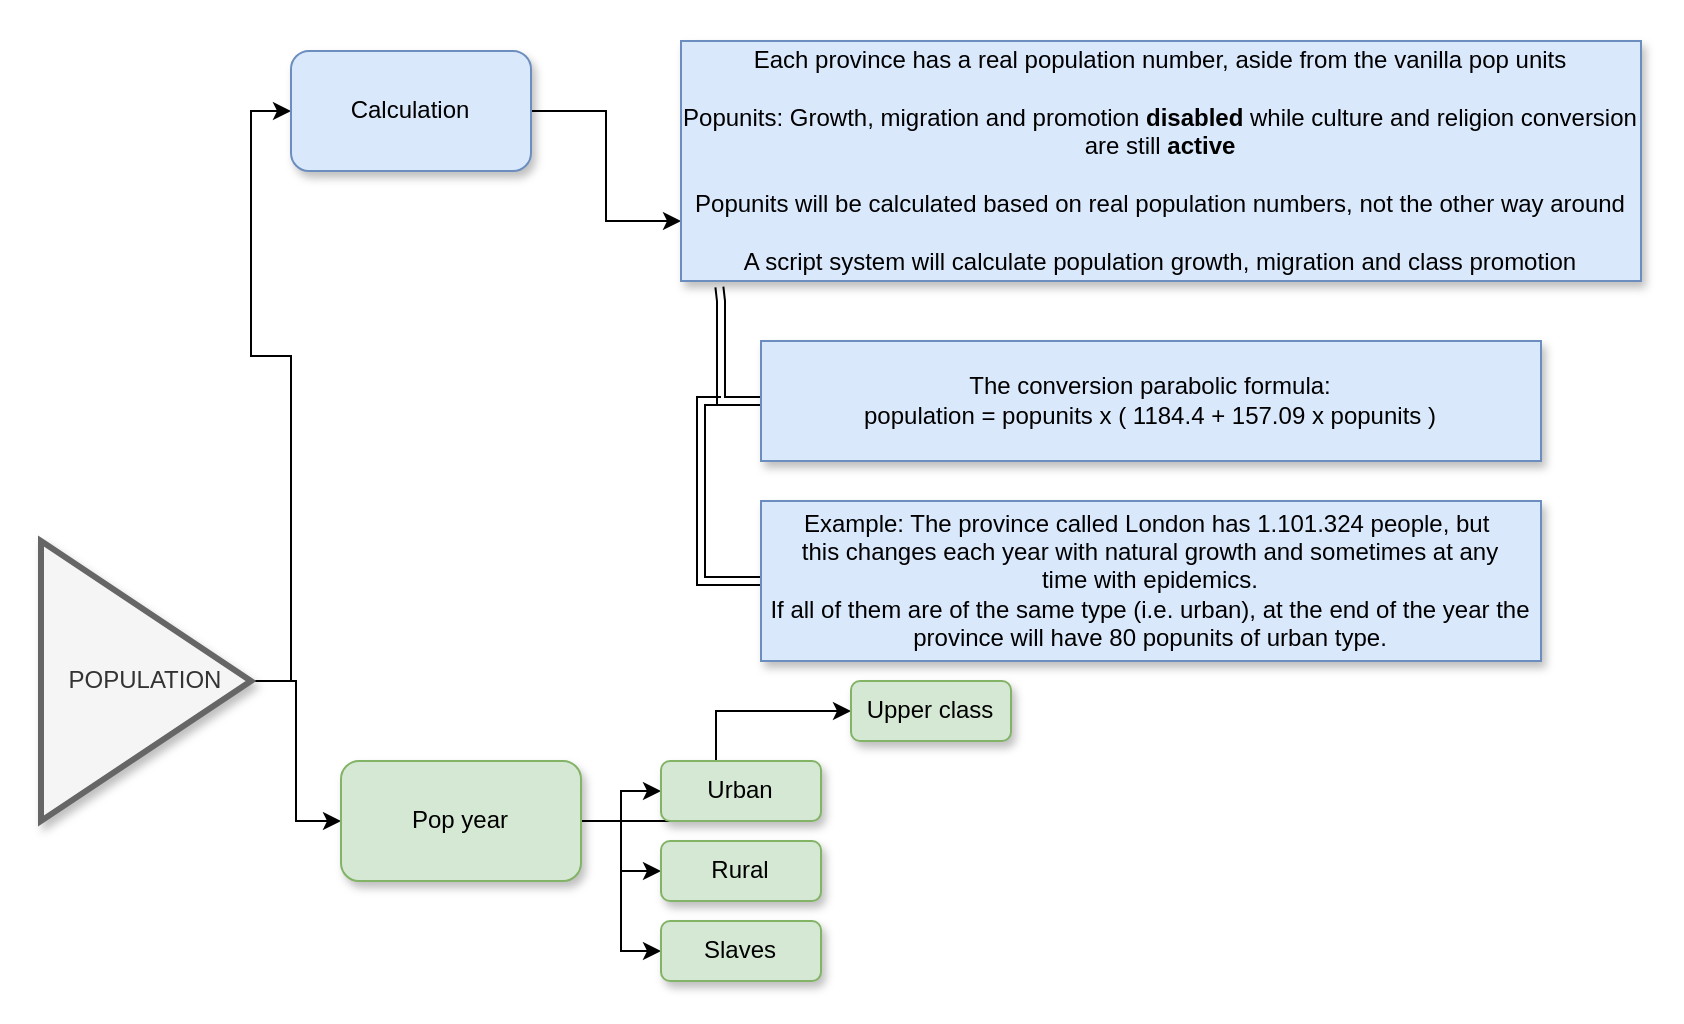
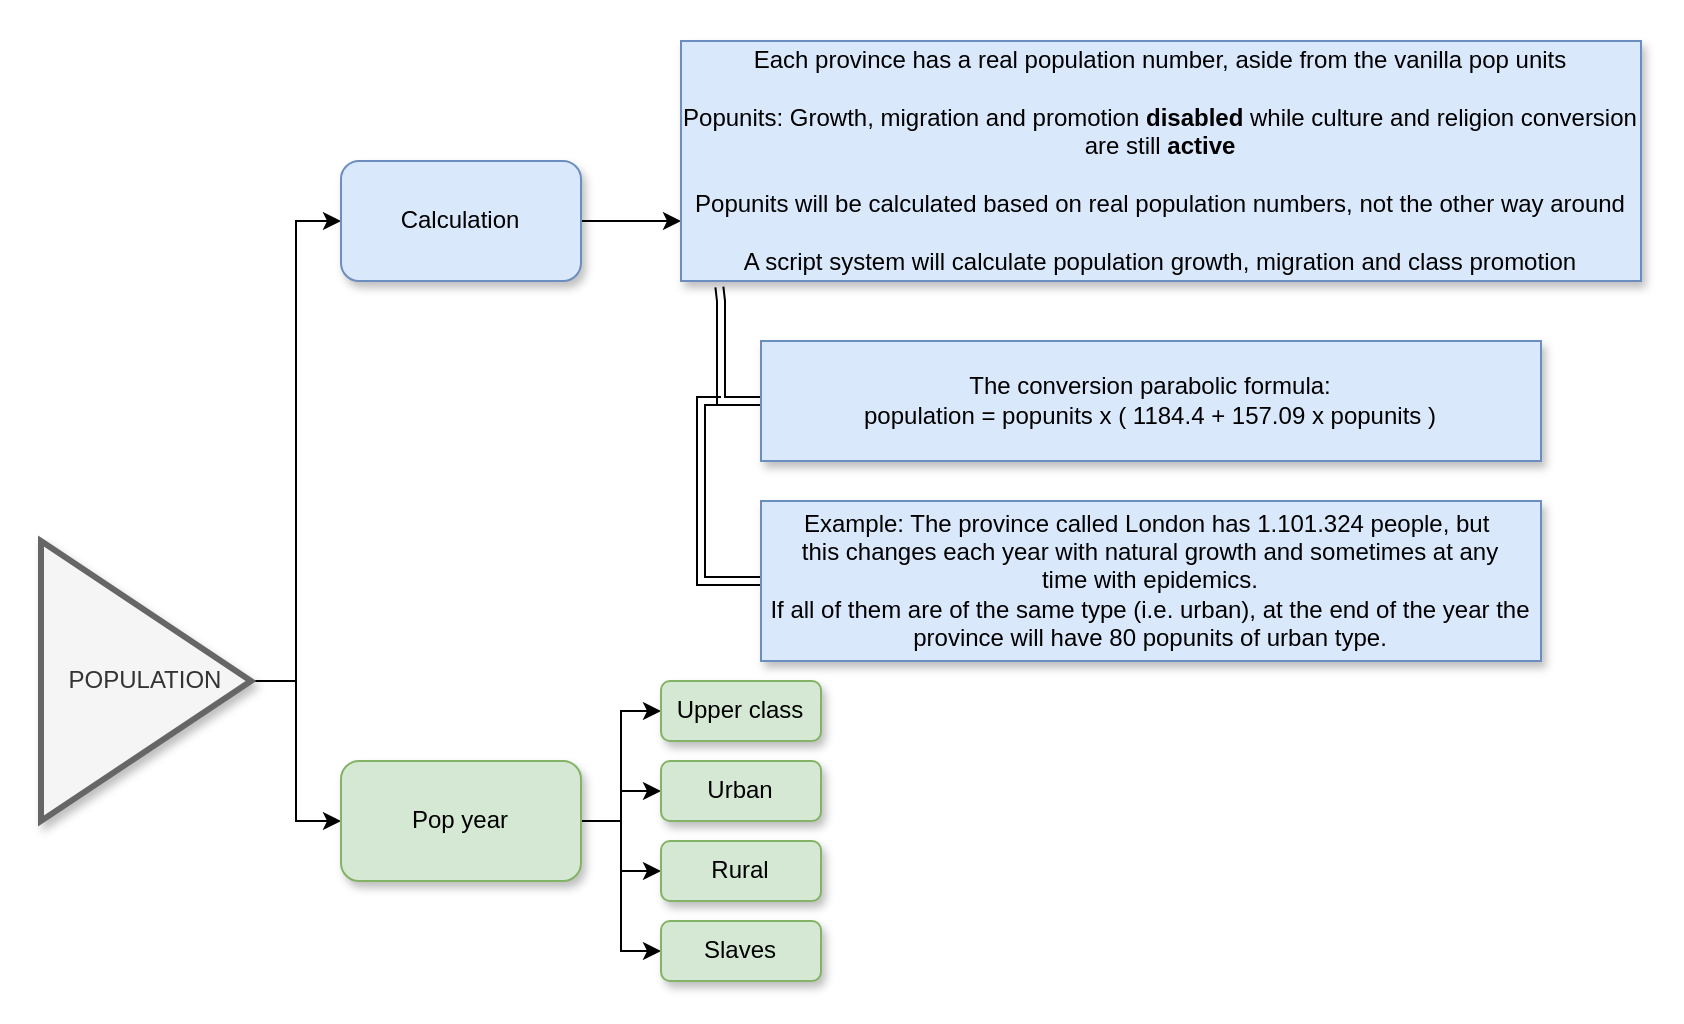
(411, 111) -> (461, 221)
(931, 711) -> (741, 711)
